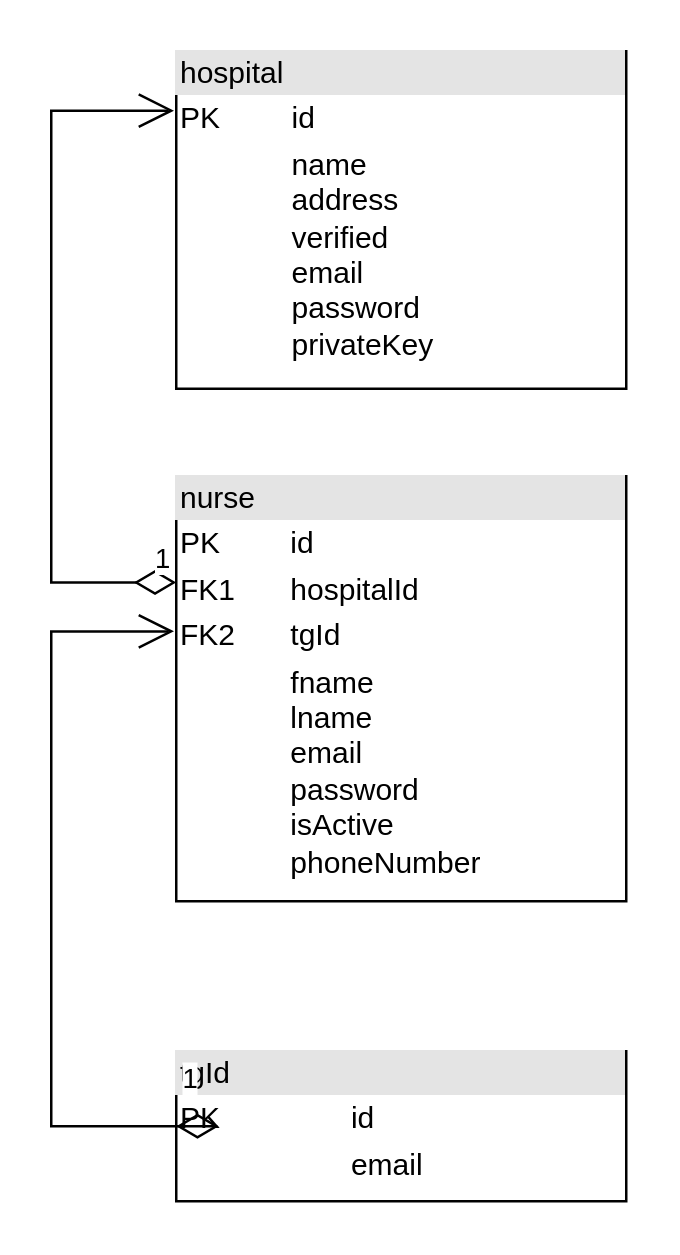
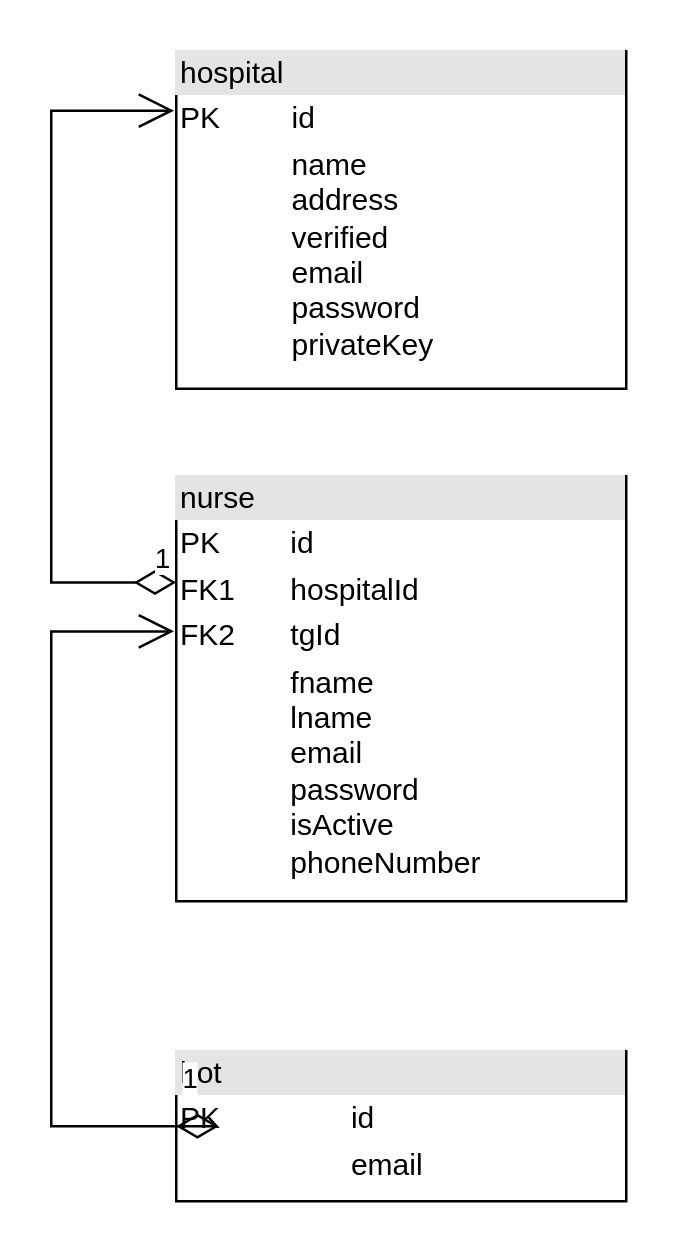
(210, 1105) -> (210, 1105)
